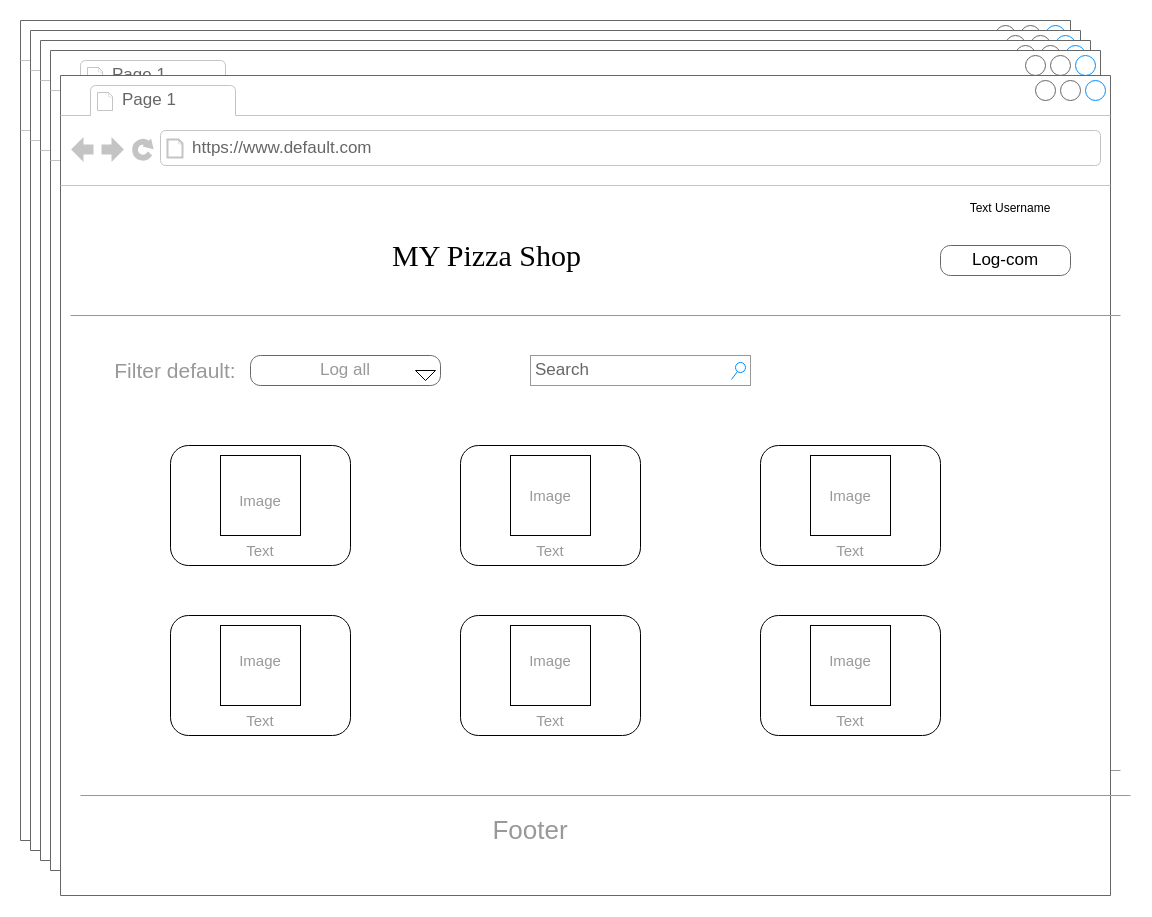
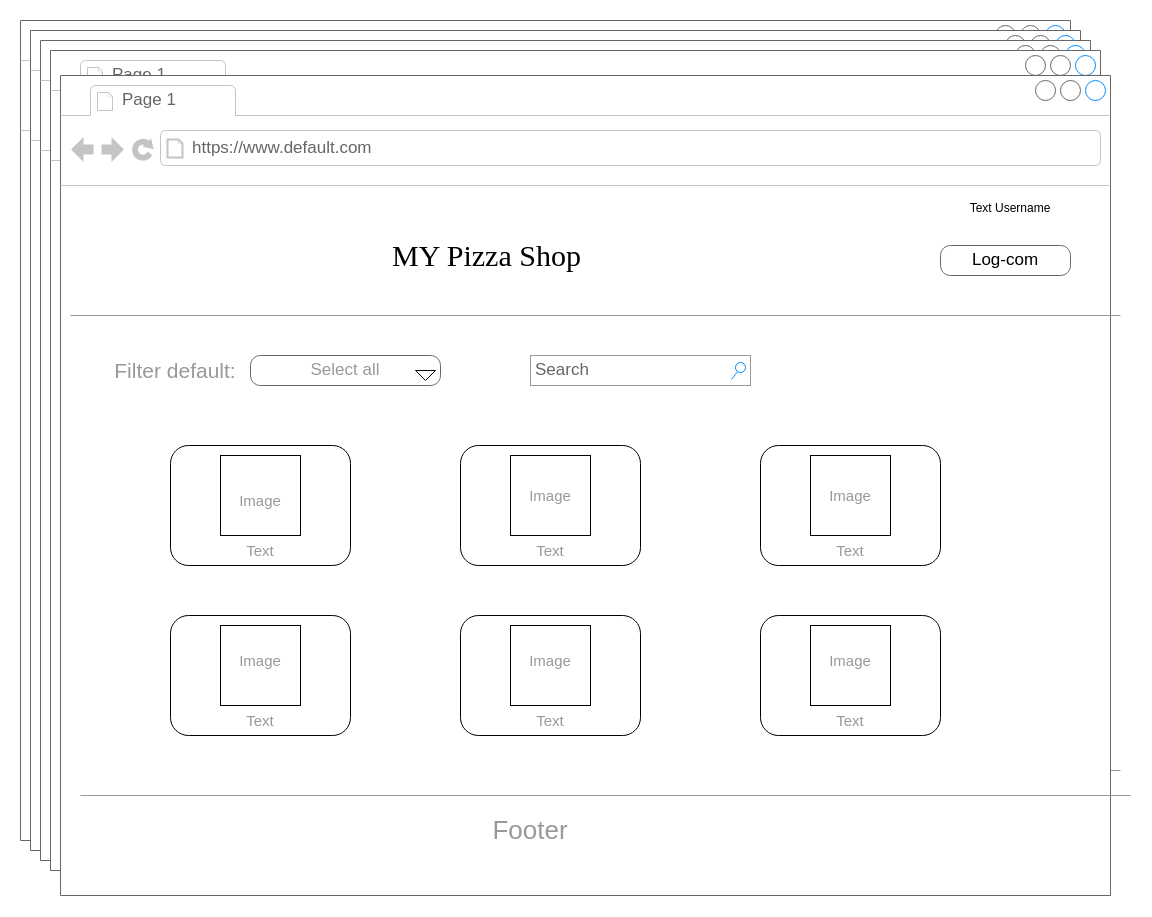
(346, 371) -> (346, 371)
